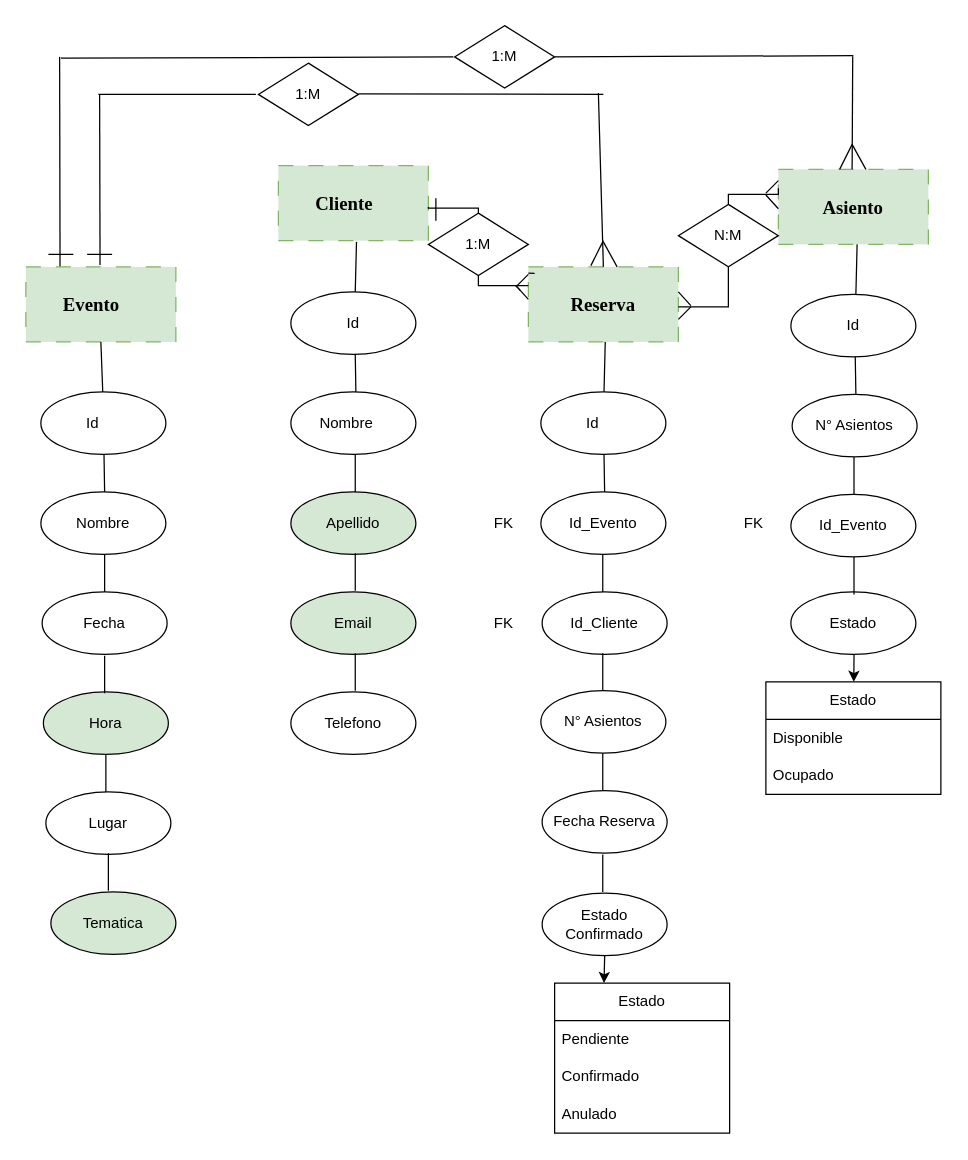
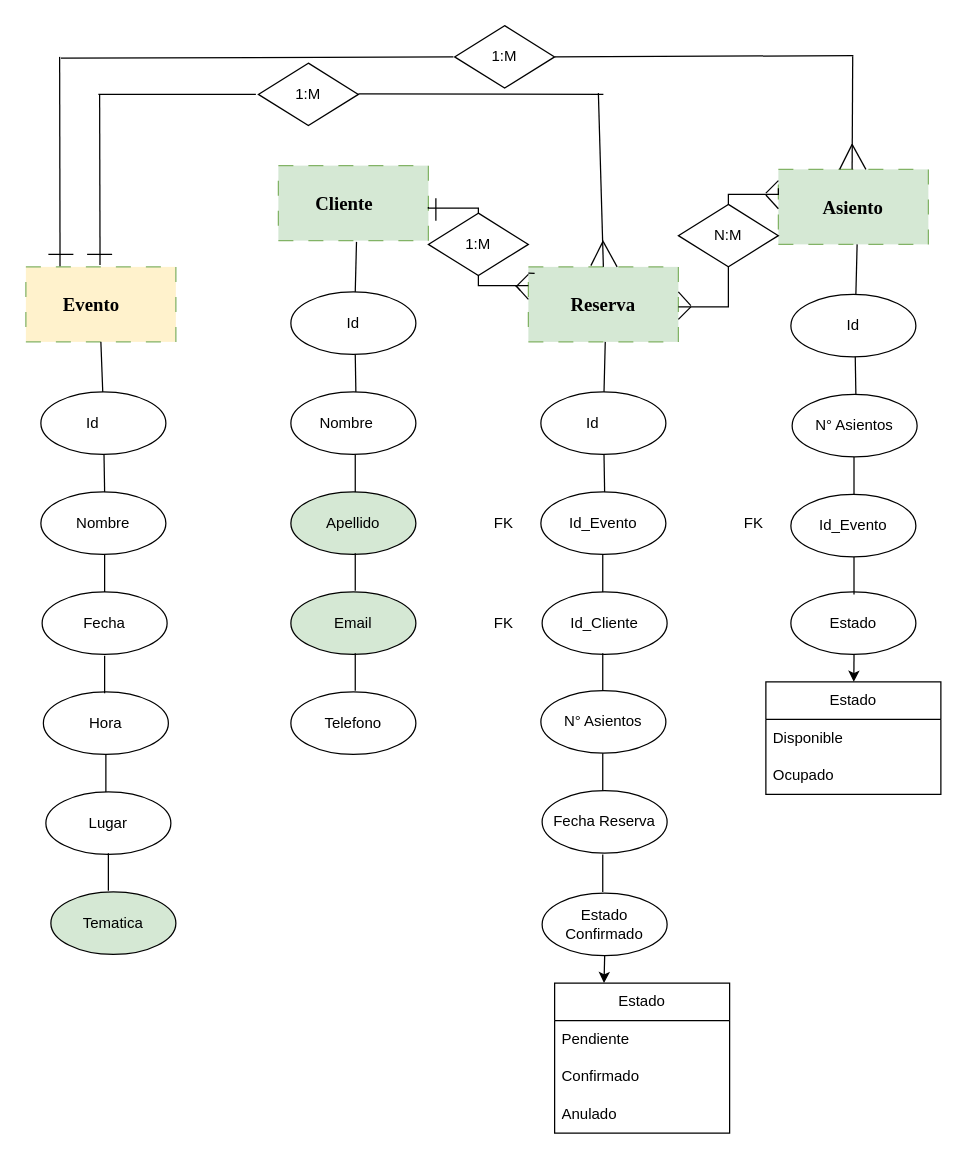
(101, 304) -> (101, 304)
(106, 723) -> (106, 723)
